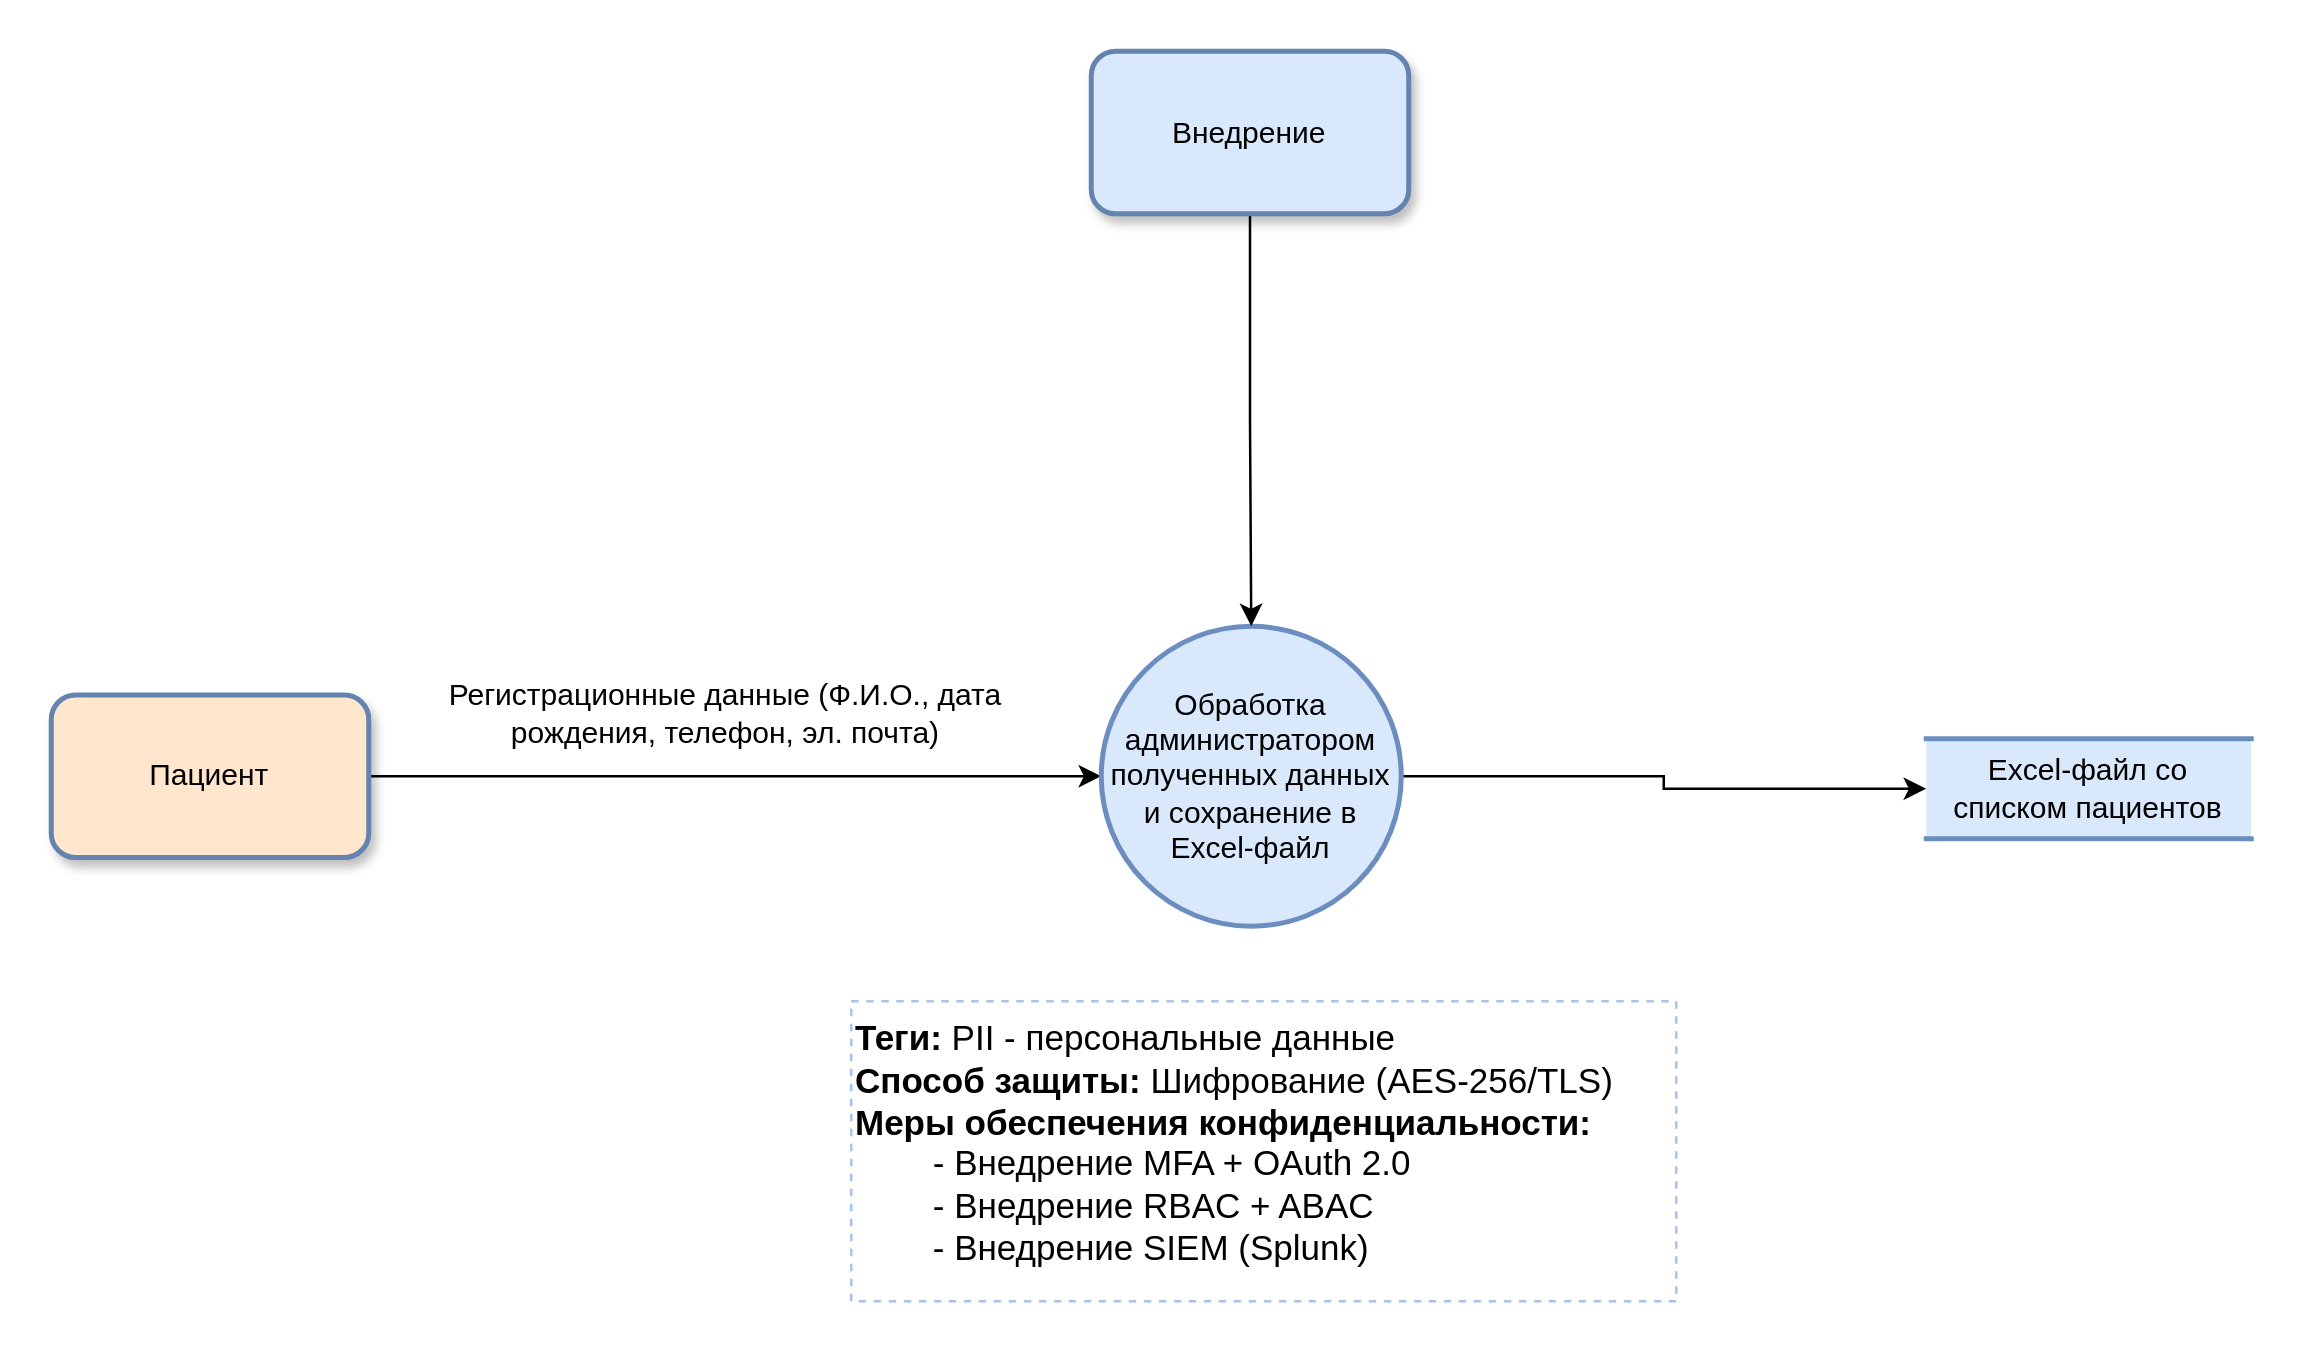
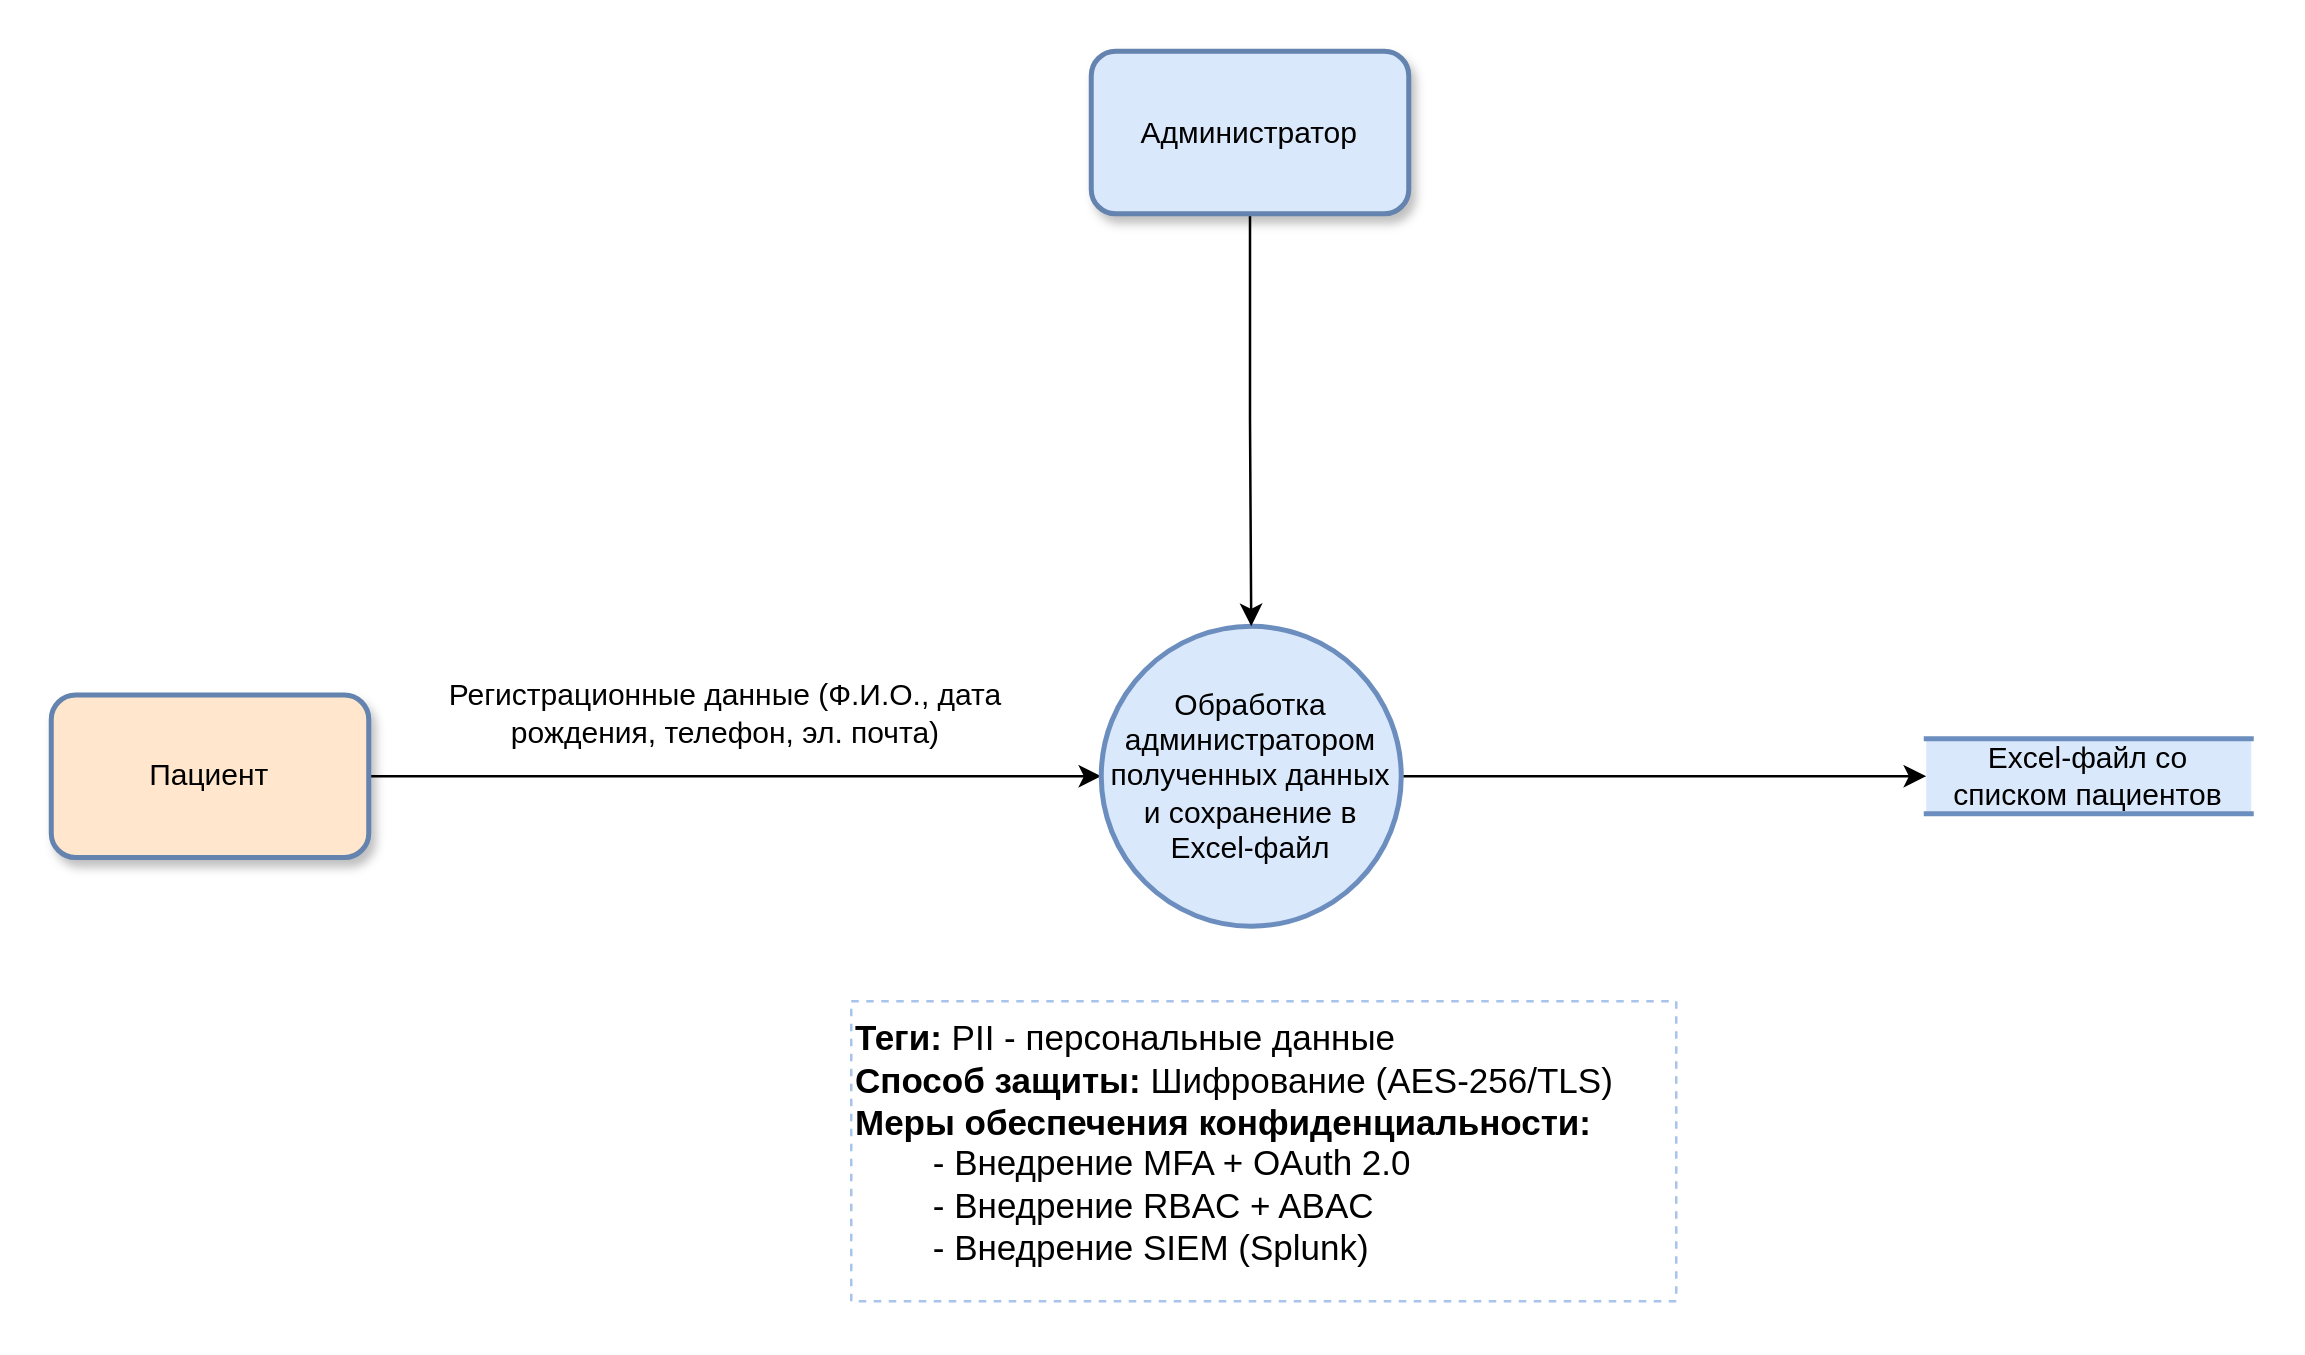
(1250, 134) -> (1250, 134)
(2089, 789) -> (2089, 776)
